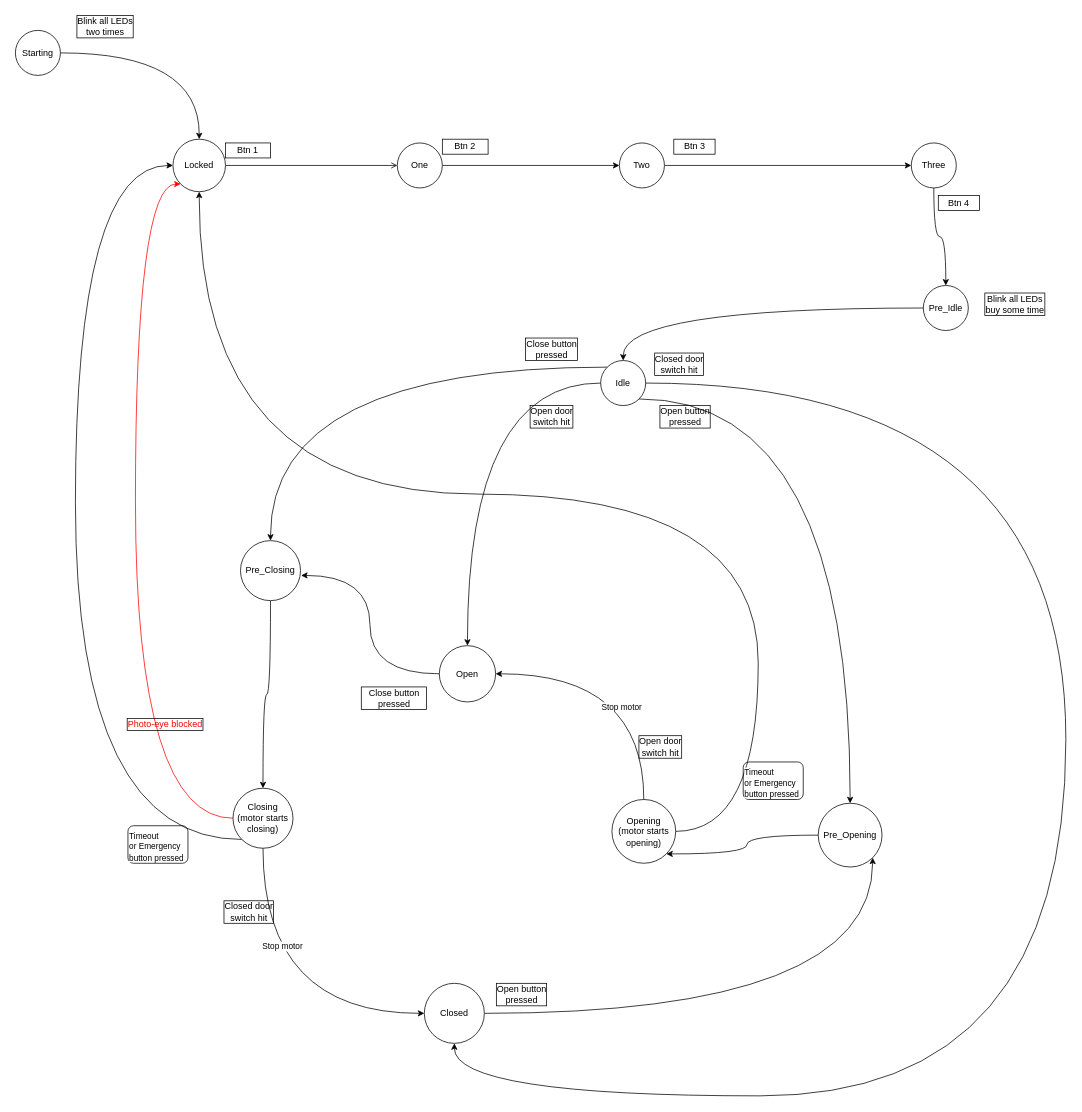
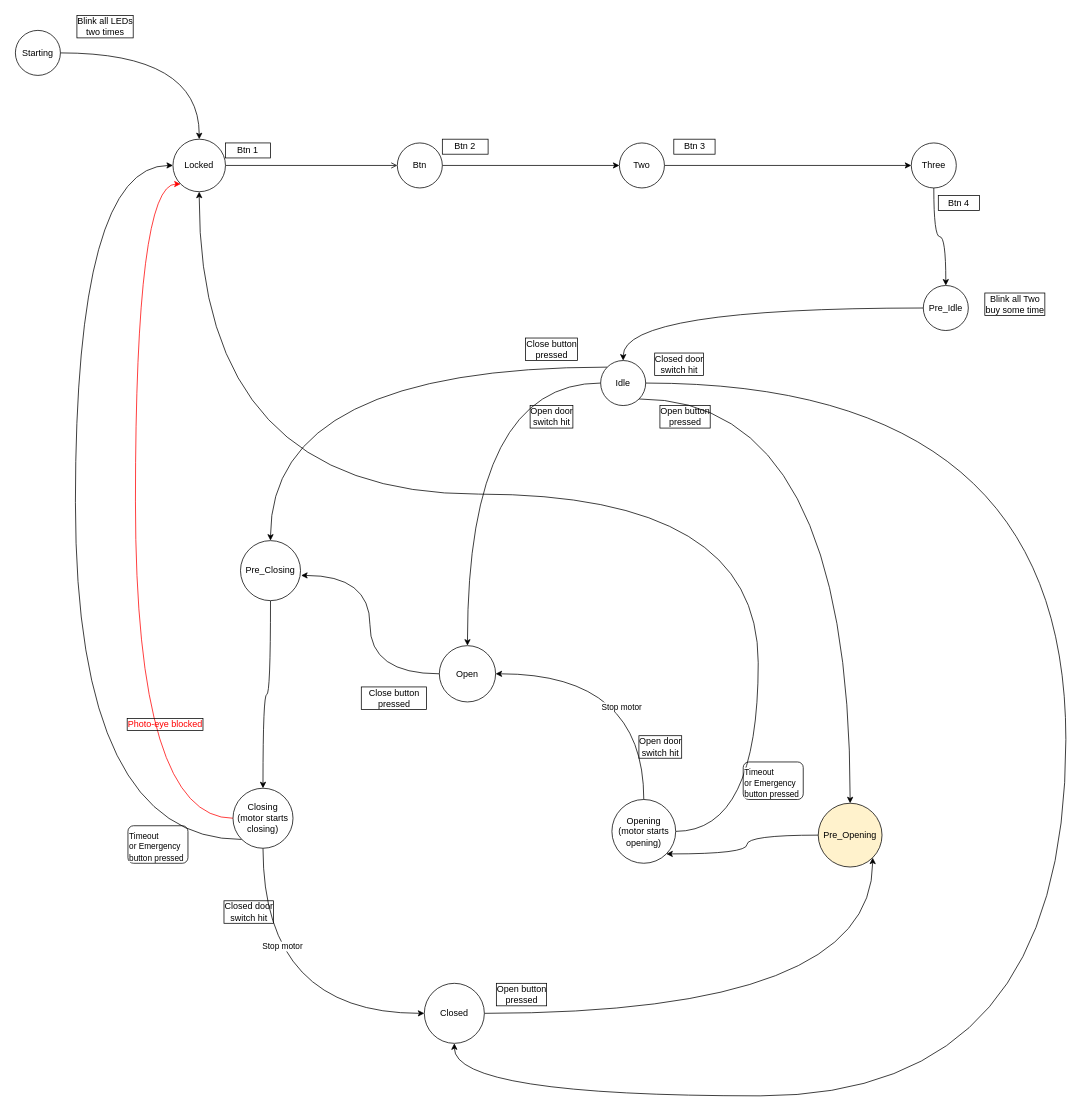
(420, 165) -> (420, 165)
(1015, 304) -> (1015, 304)
(850, 835) -> (850, 835)
